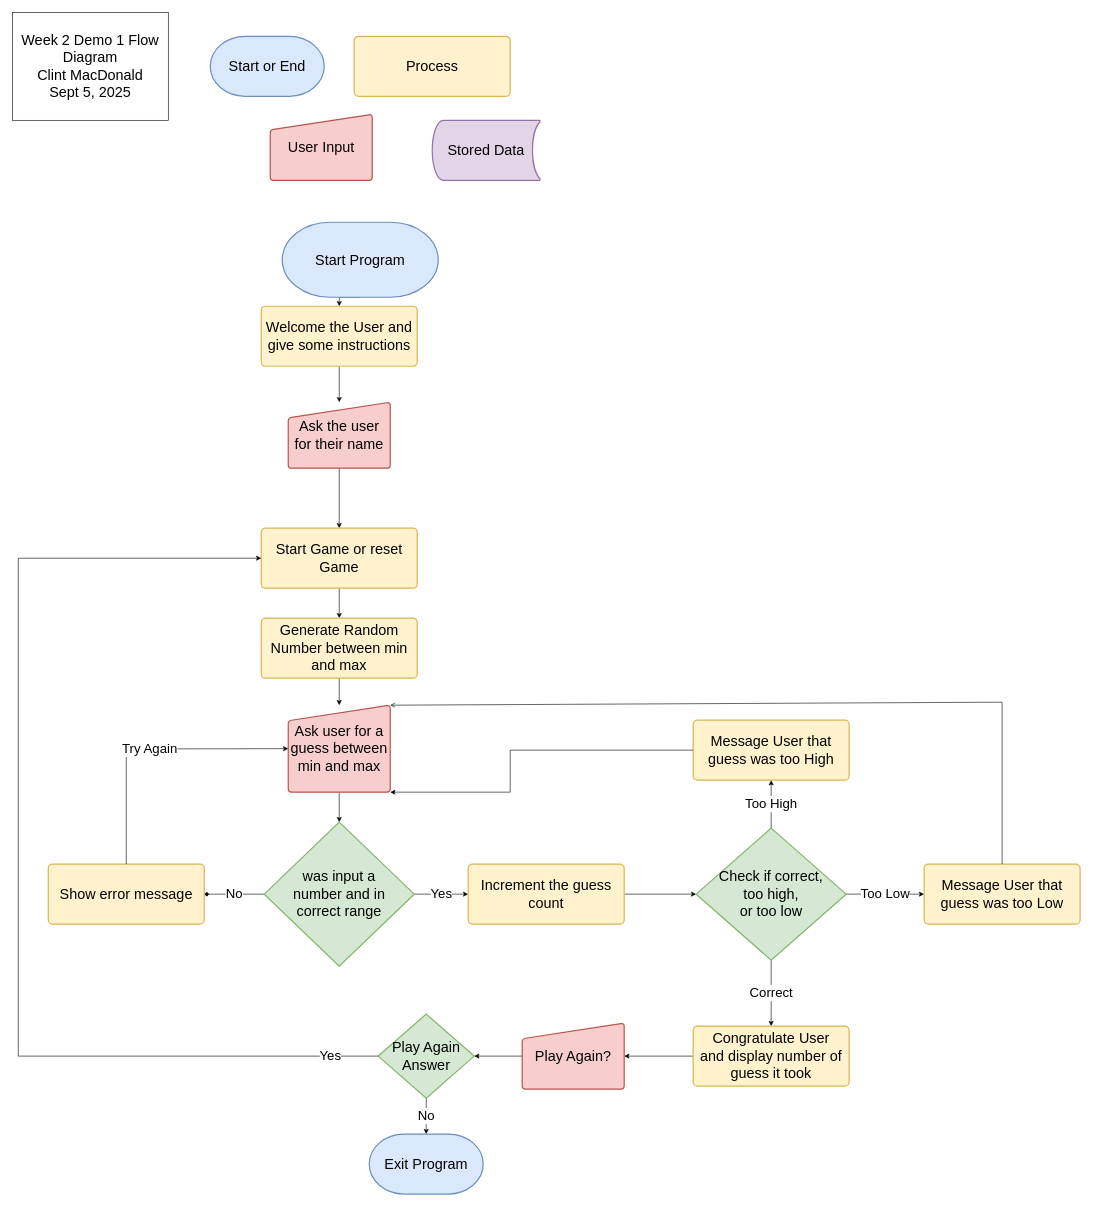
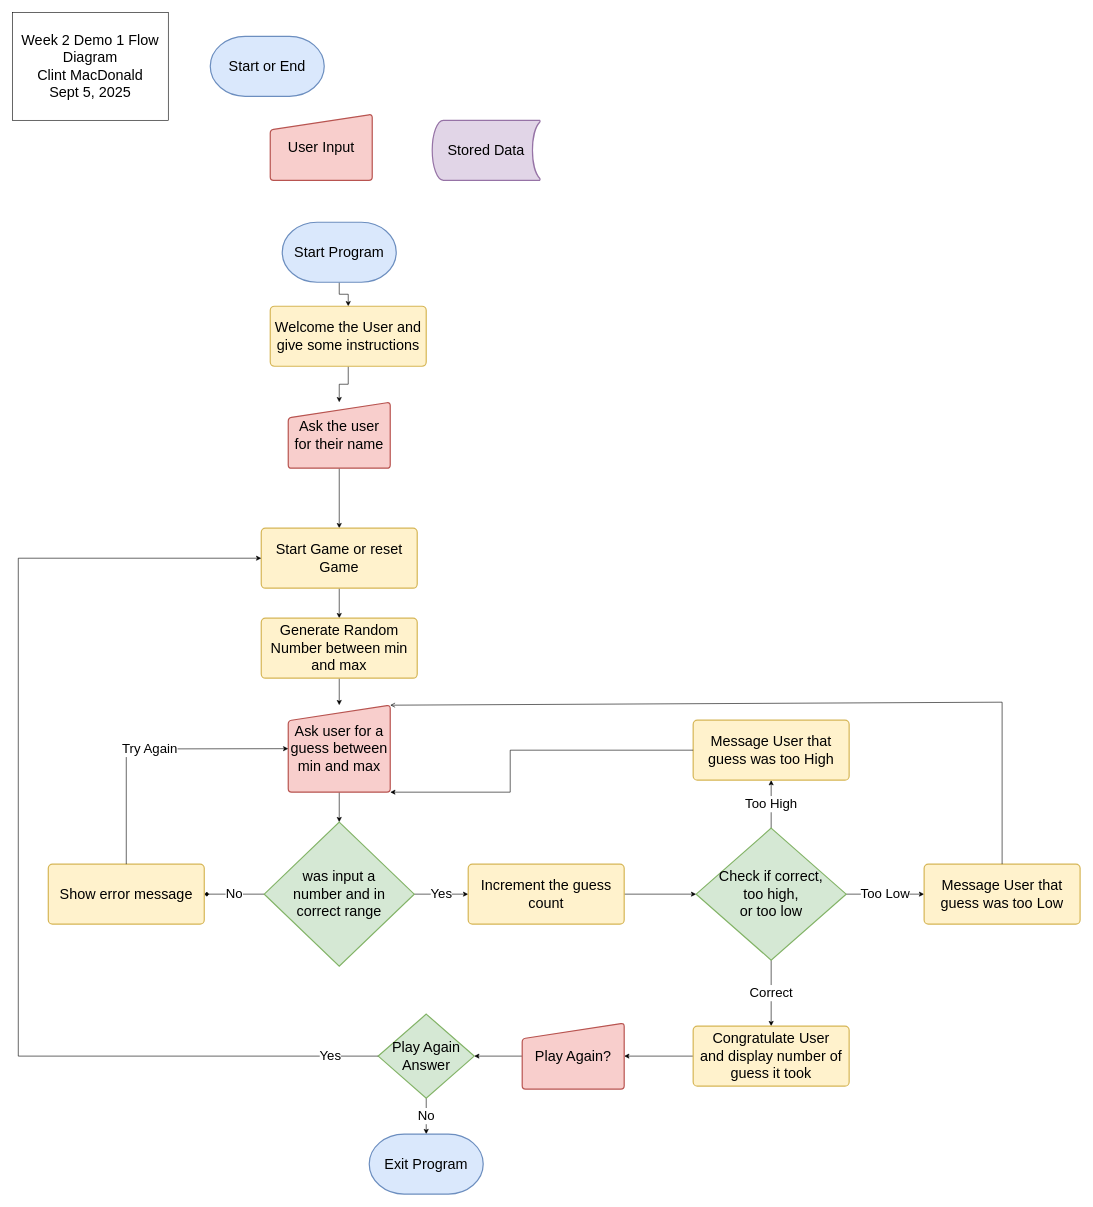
(432, 66) -> none
(360, 260) -> (339, 252)
(339, 336) -> (348, 336)
